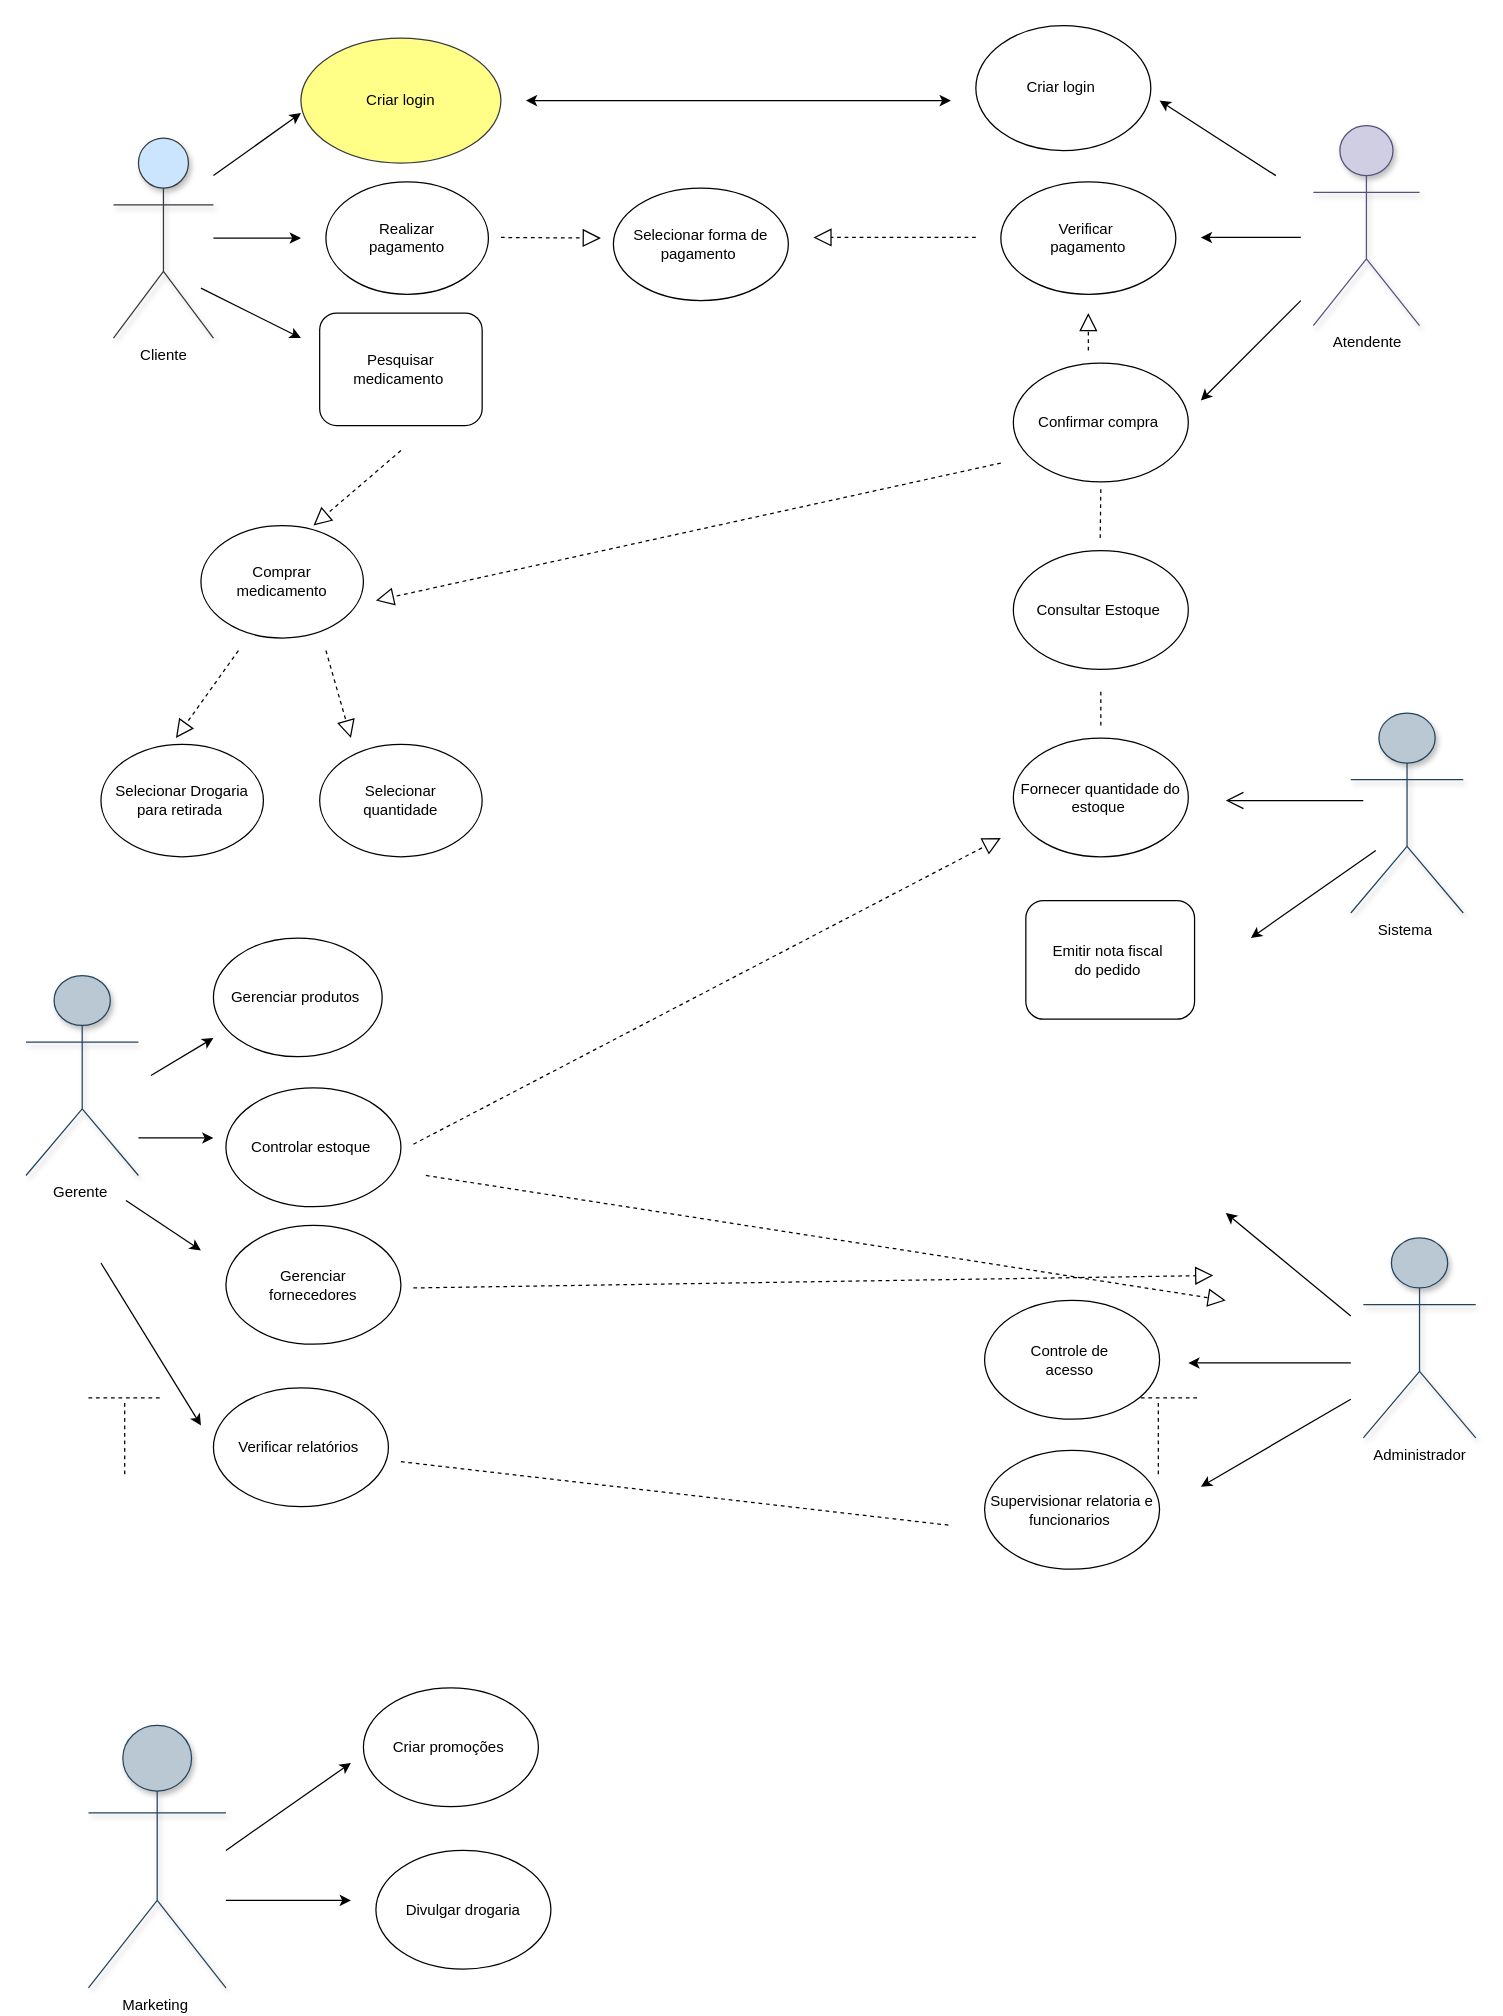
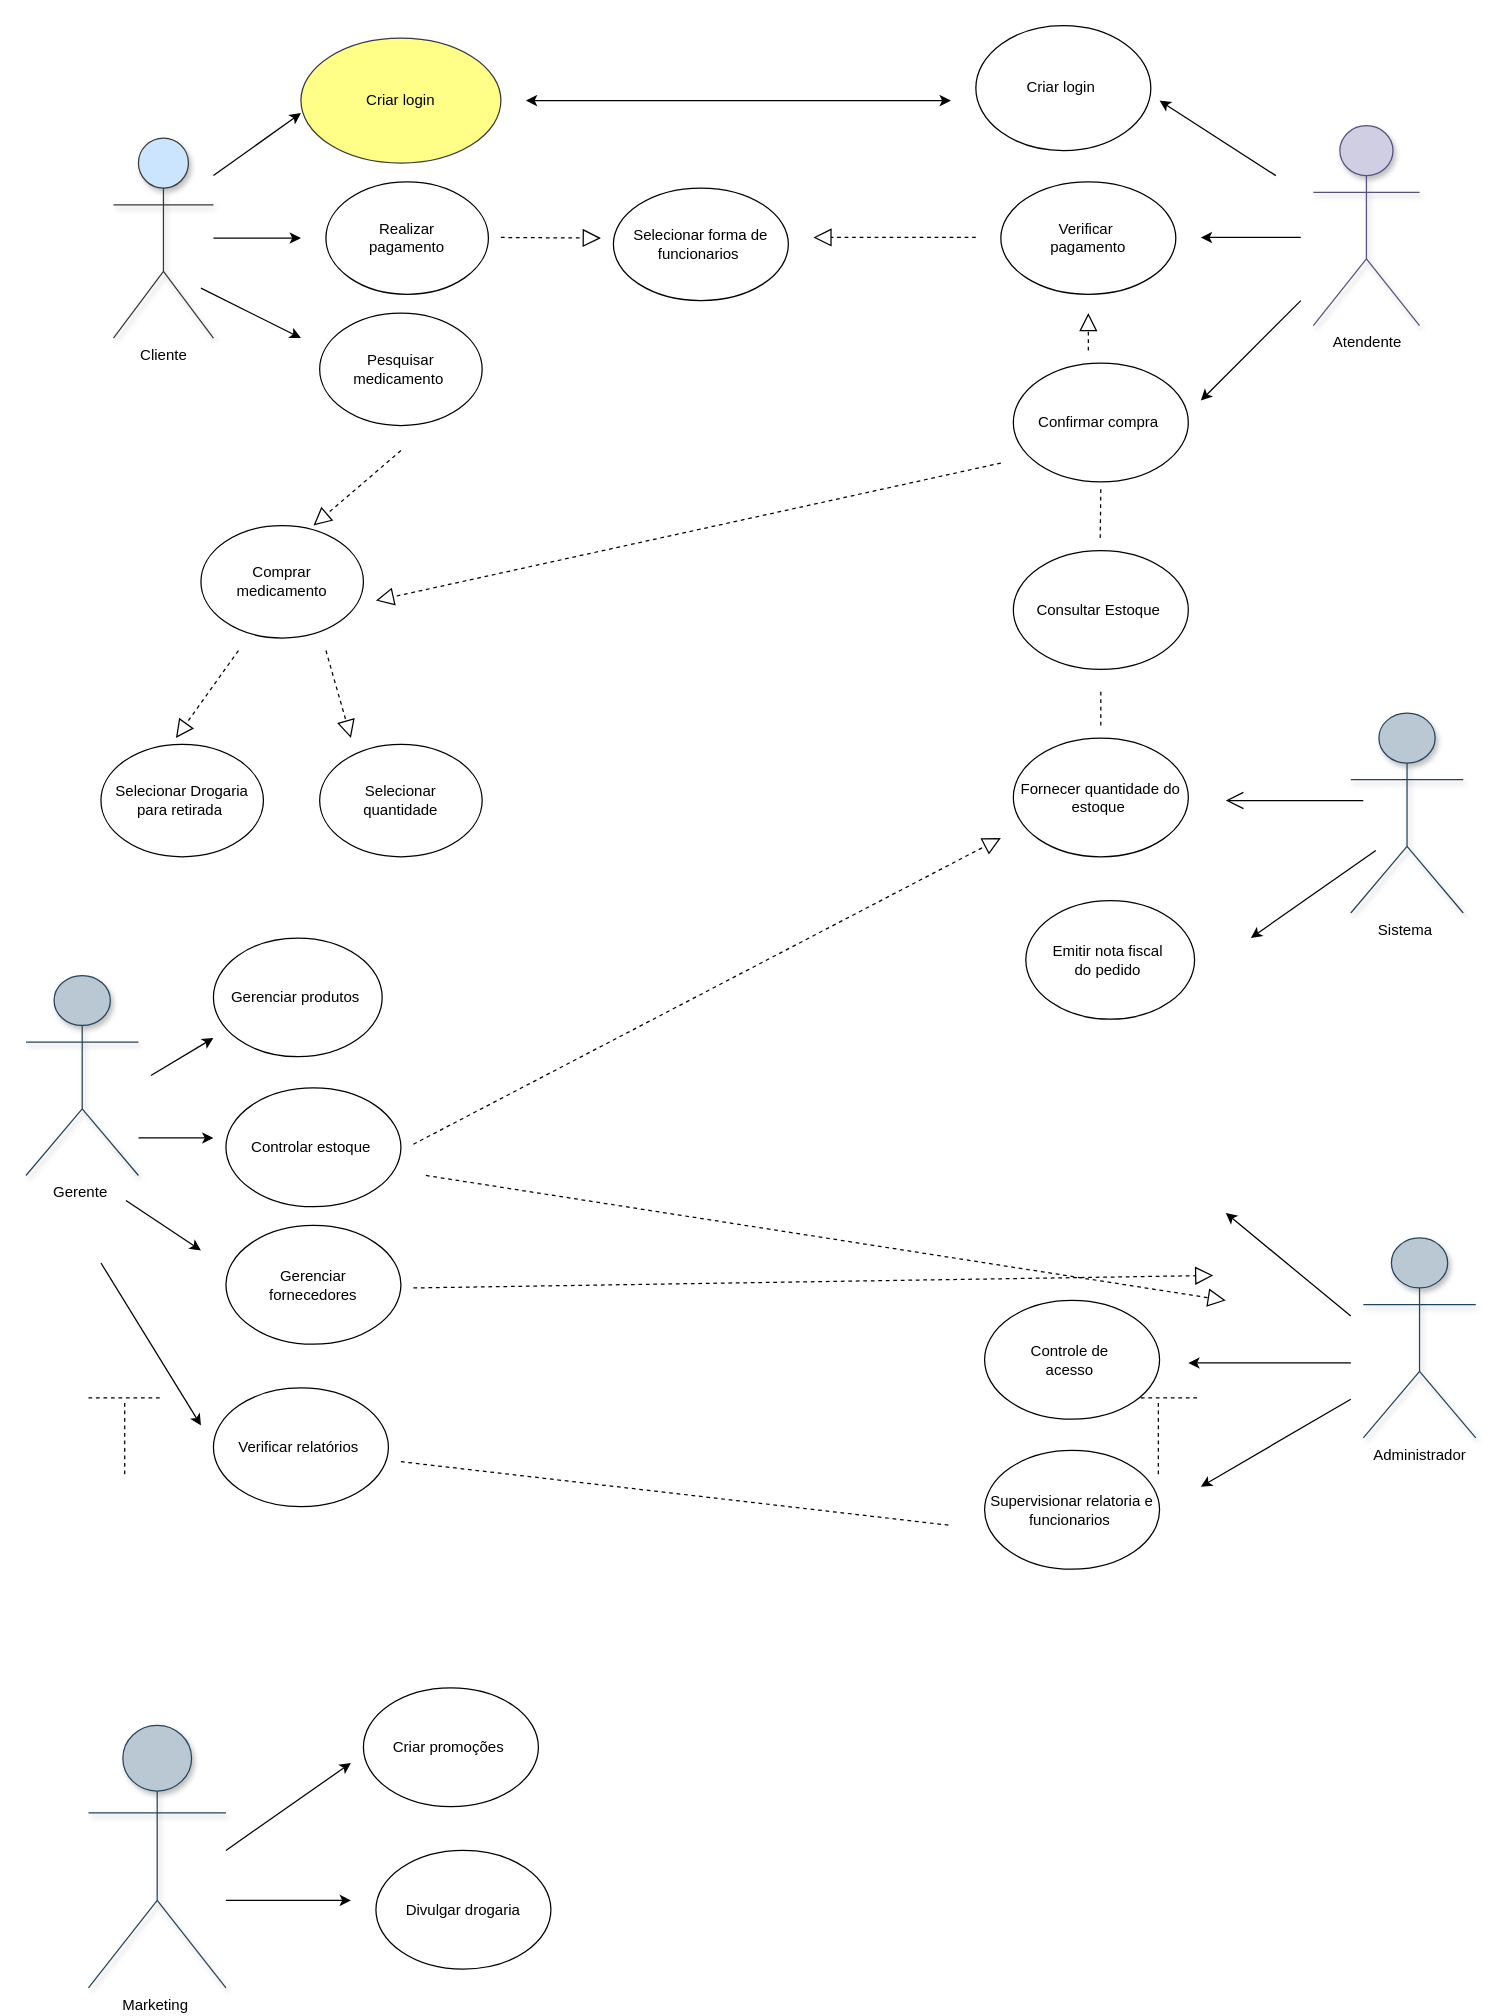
(701, 244) -> (701, 244)
(401, 369) -> (401, 369)
(1110, 960) -> (1110, 960)
